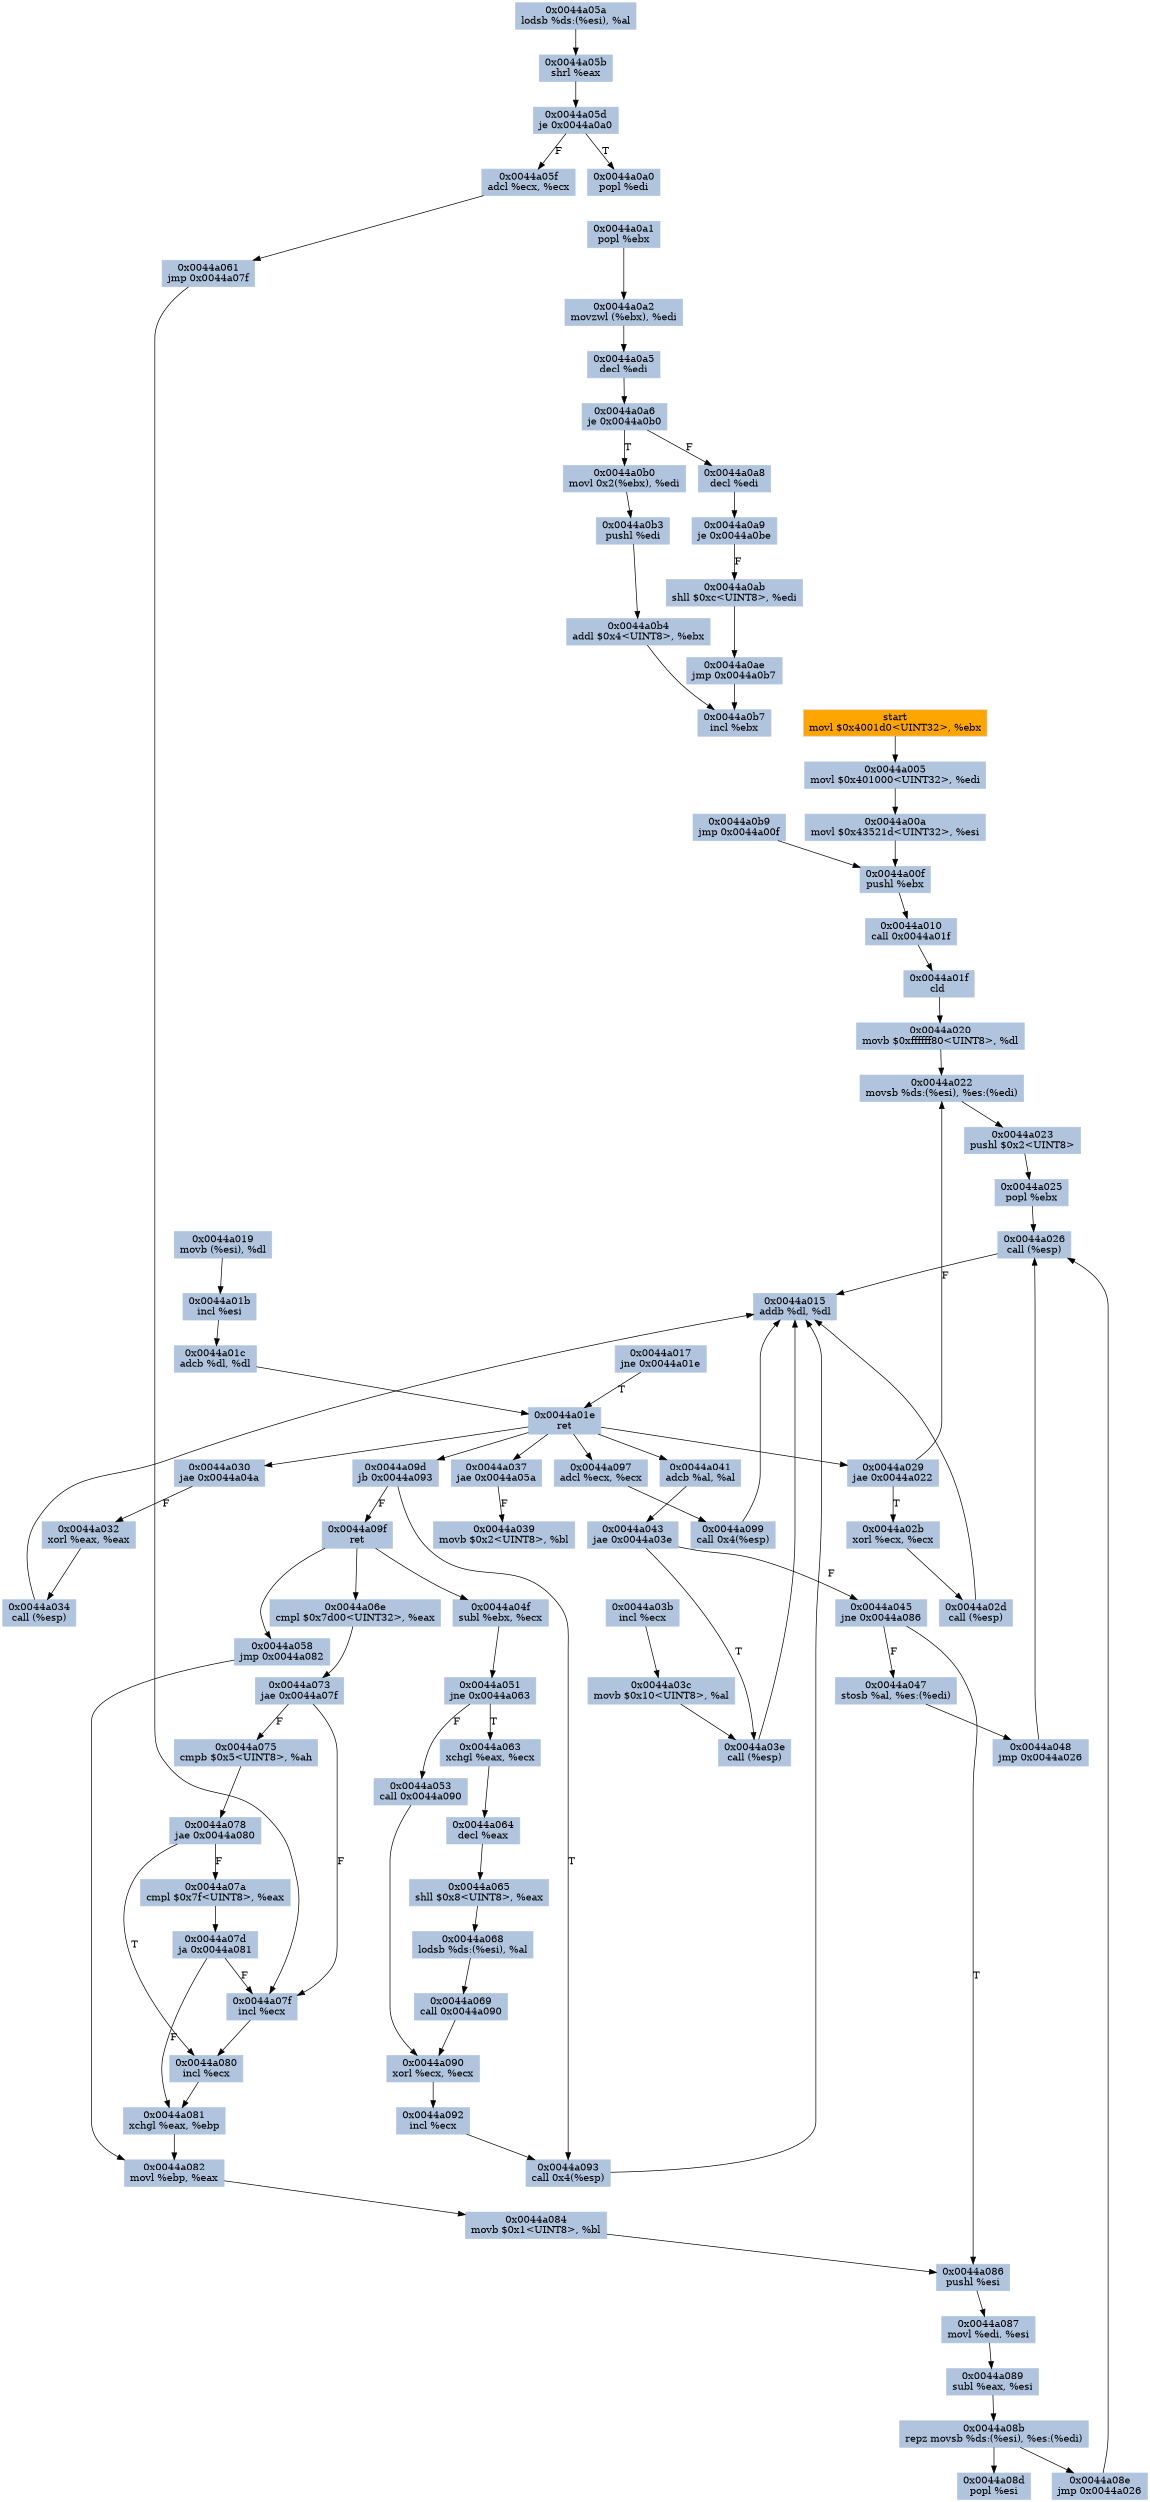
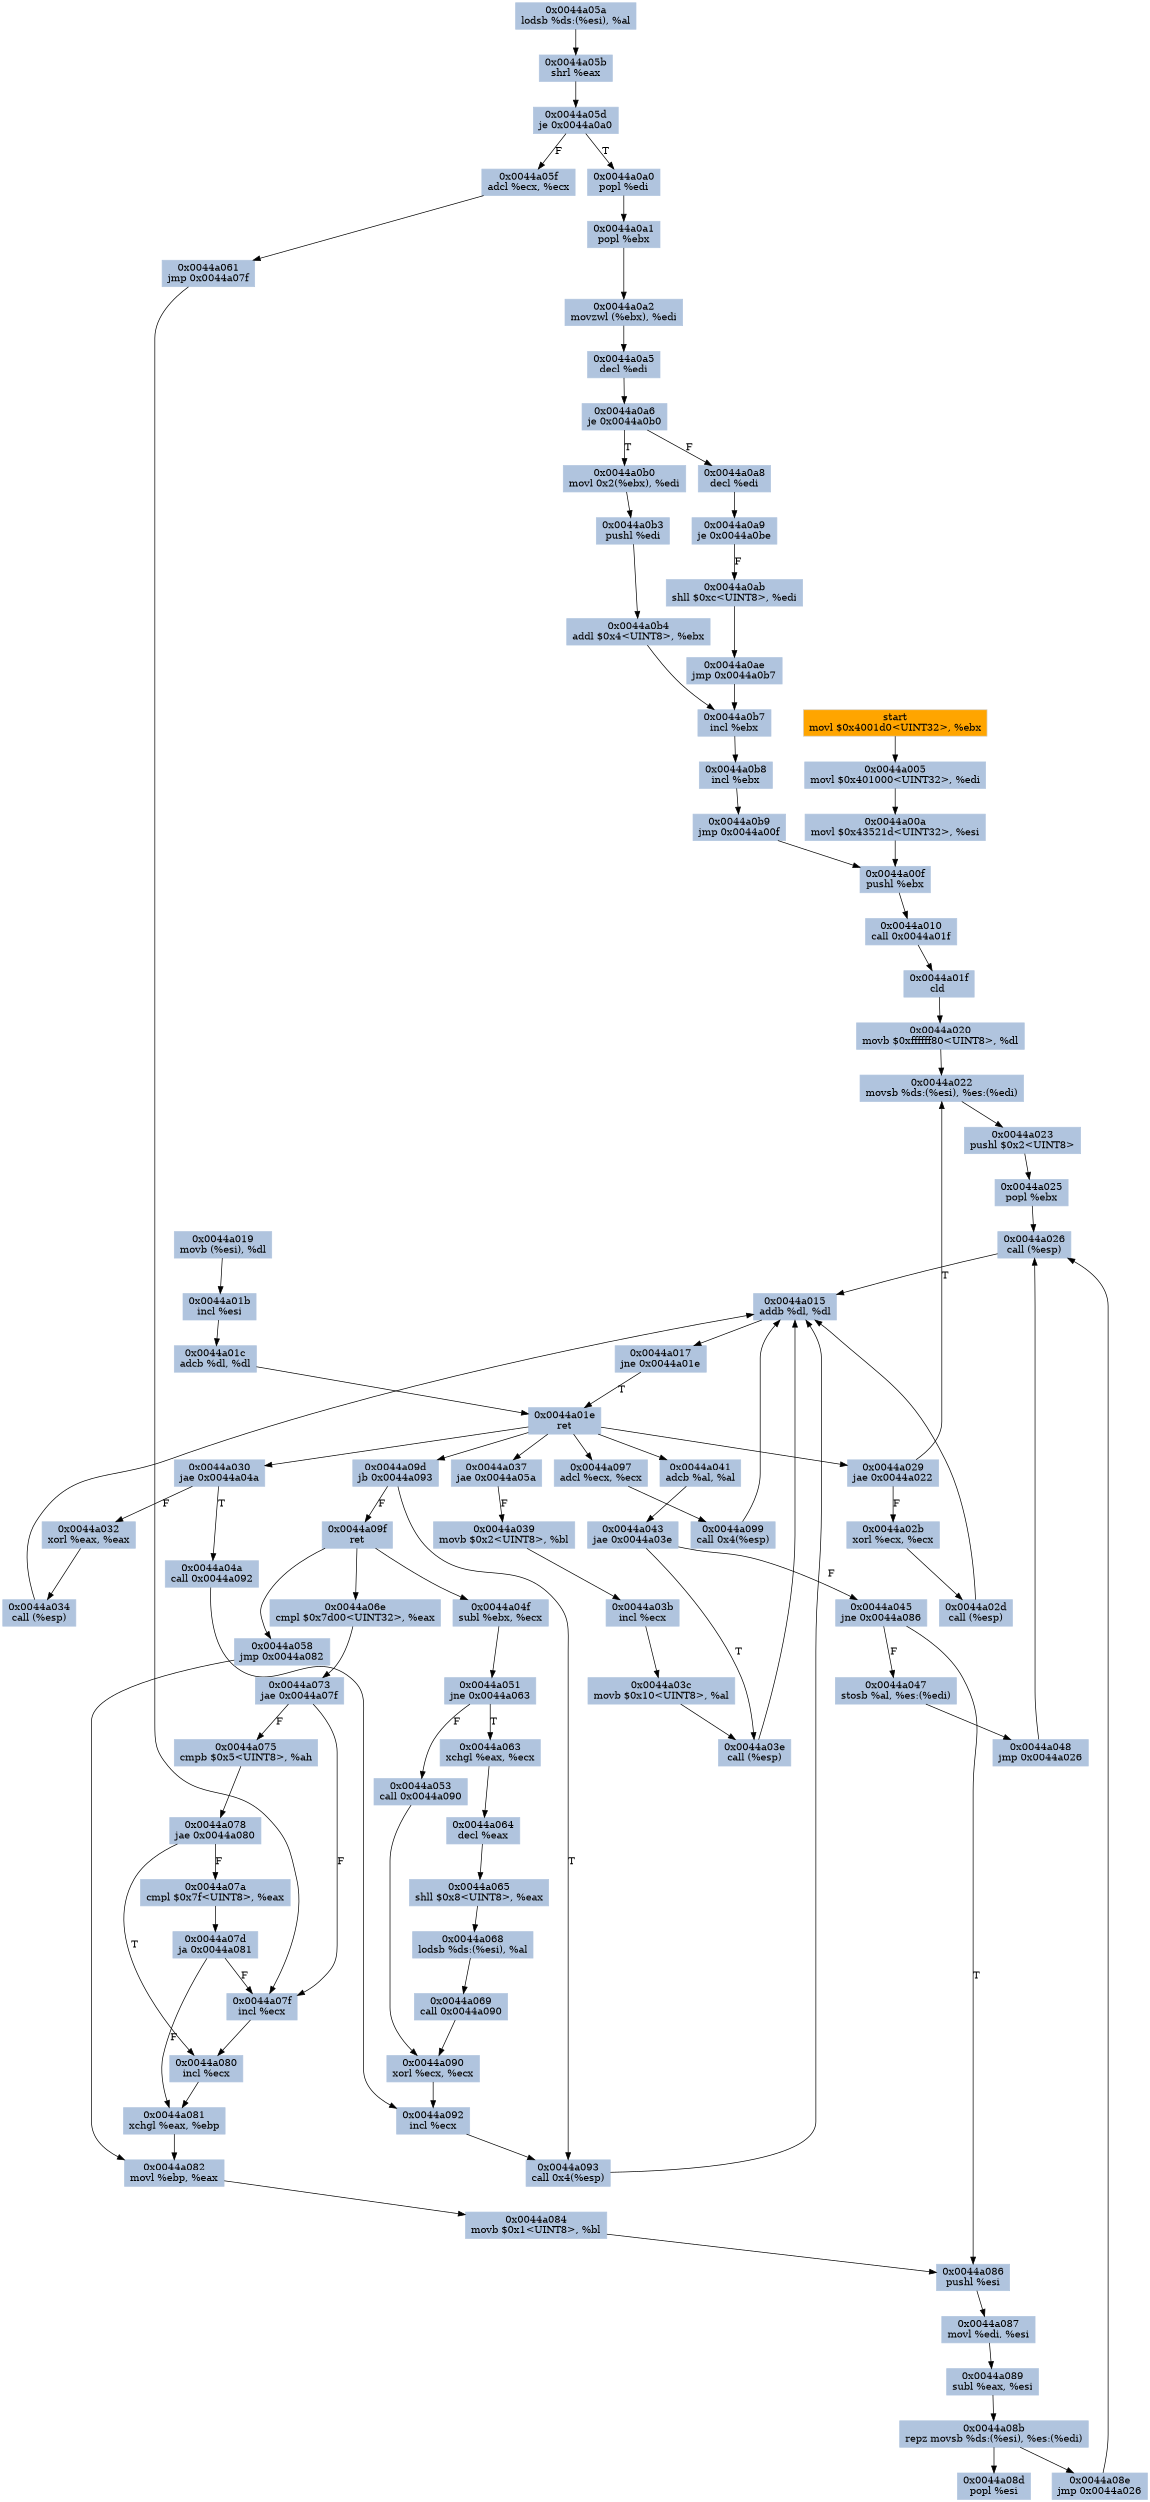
none -> (624, 205)
none -> (736, 775)
(945, 1276) -> (945, 1276)
none -> (731, 1332)
(897, 1504) -> (897, 1504)
none -> (570, 1572)
none -> (212, 1574)
